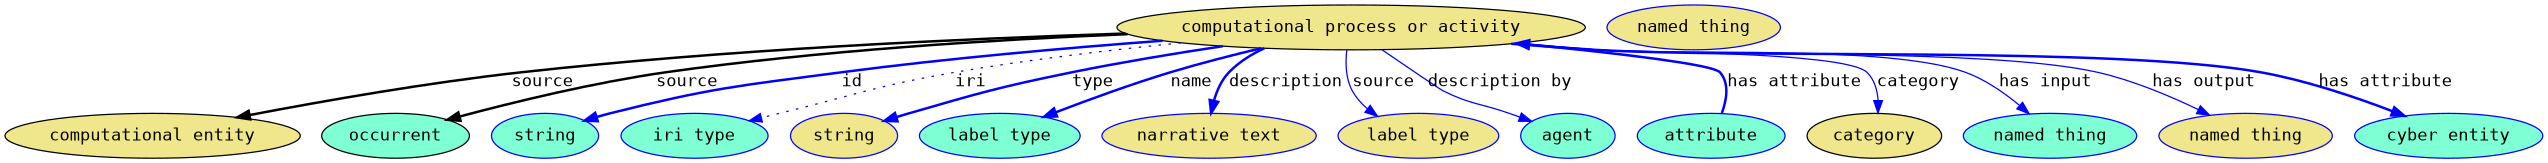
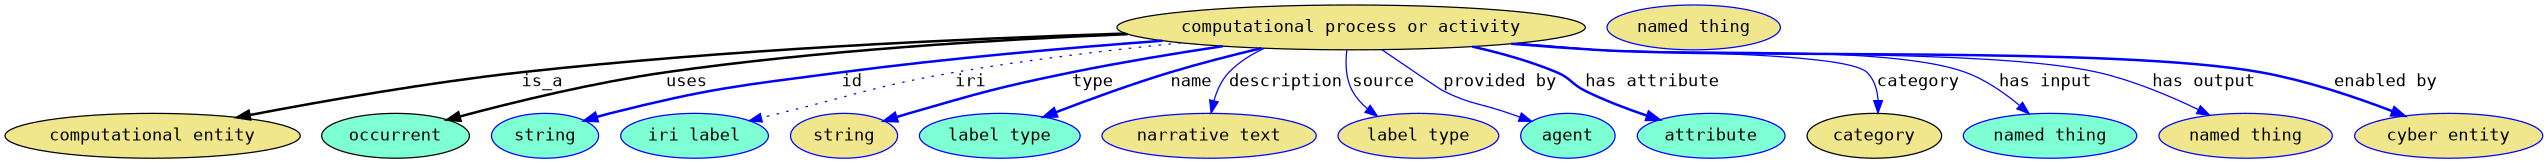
(1664, 60) -> (1562, 75)
(1233, 69) -> (1233, 69)
(543, 82) -> (543, 82)
(687, 82) -> (687, 82)
(1500, 82) -> (1500, 82)
(2386, 82) -> (2386, 82)
(695, 136) -> (695, 136)
(2449, 136) -> (2449, 136)
